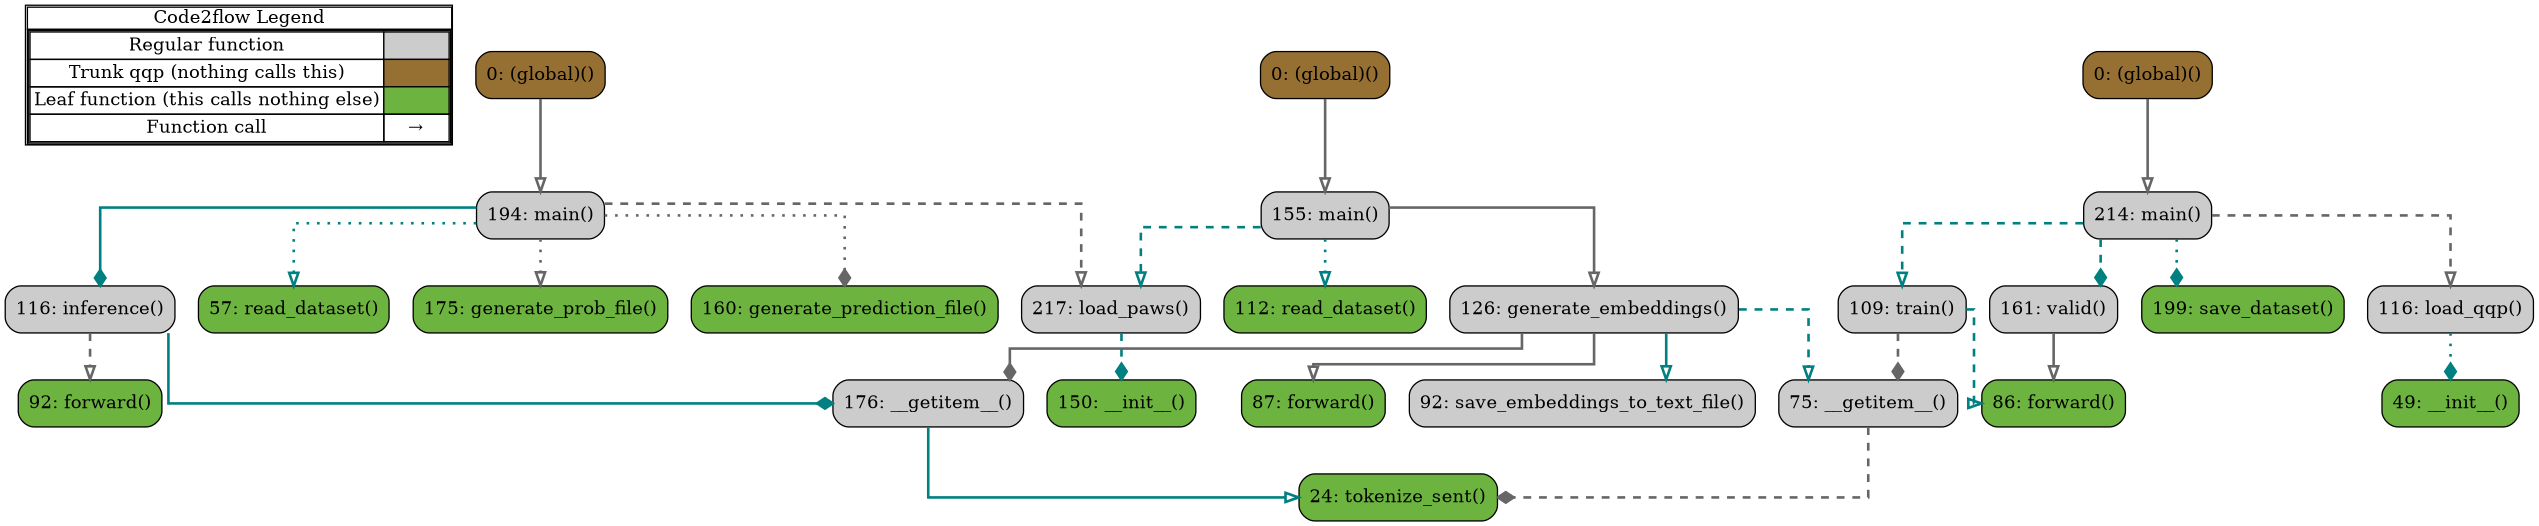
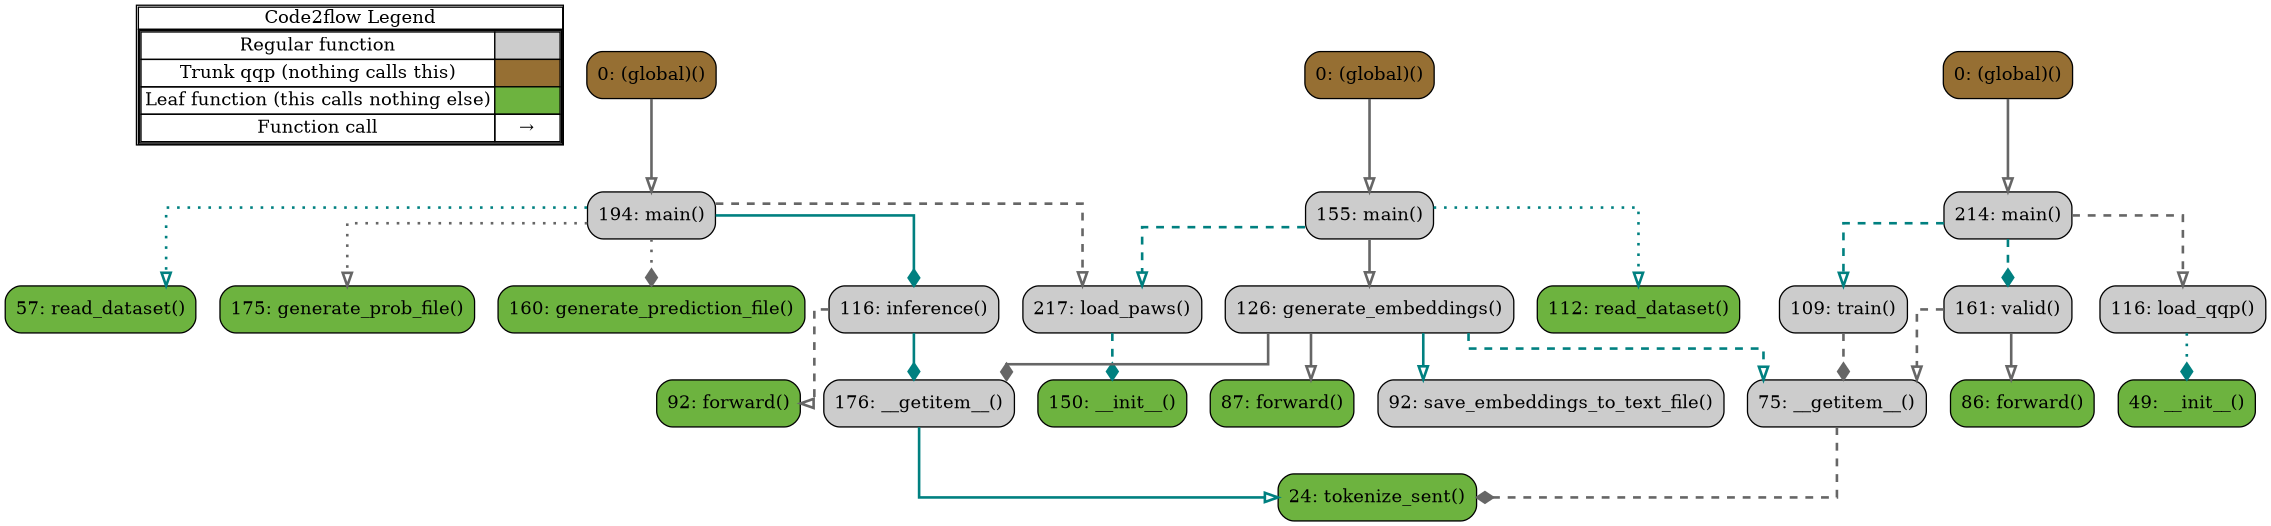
(2243, 309) -> none
none -> (1917, 325)
(1974, 353) -> none
